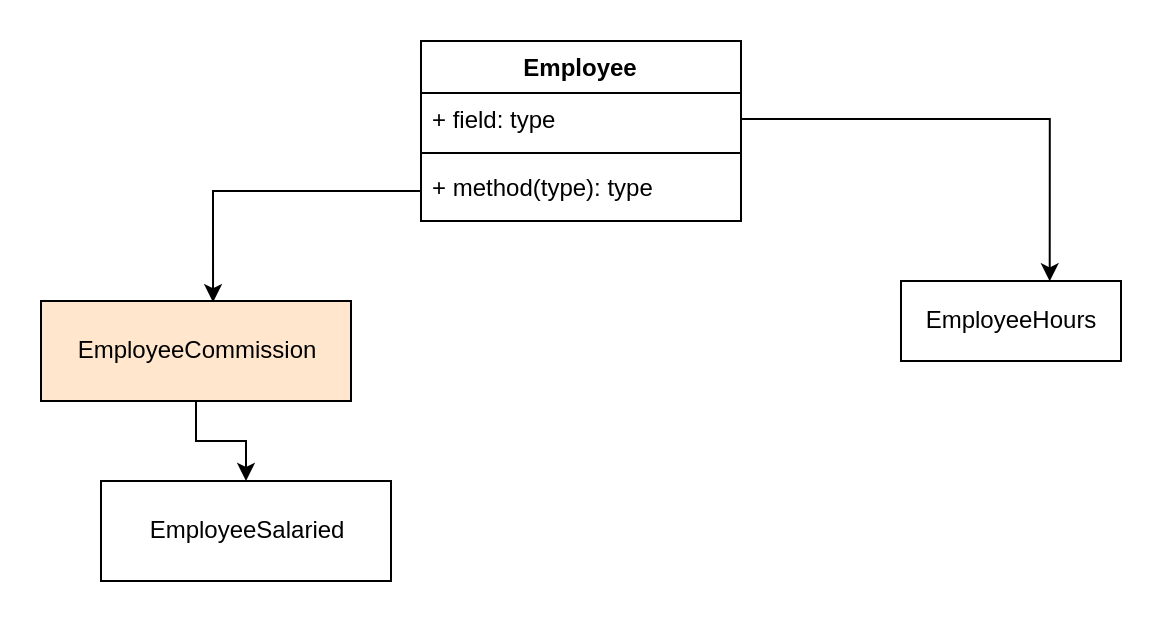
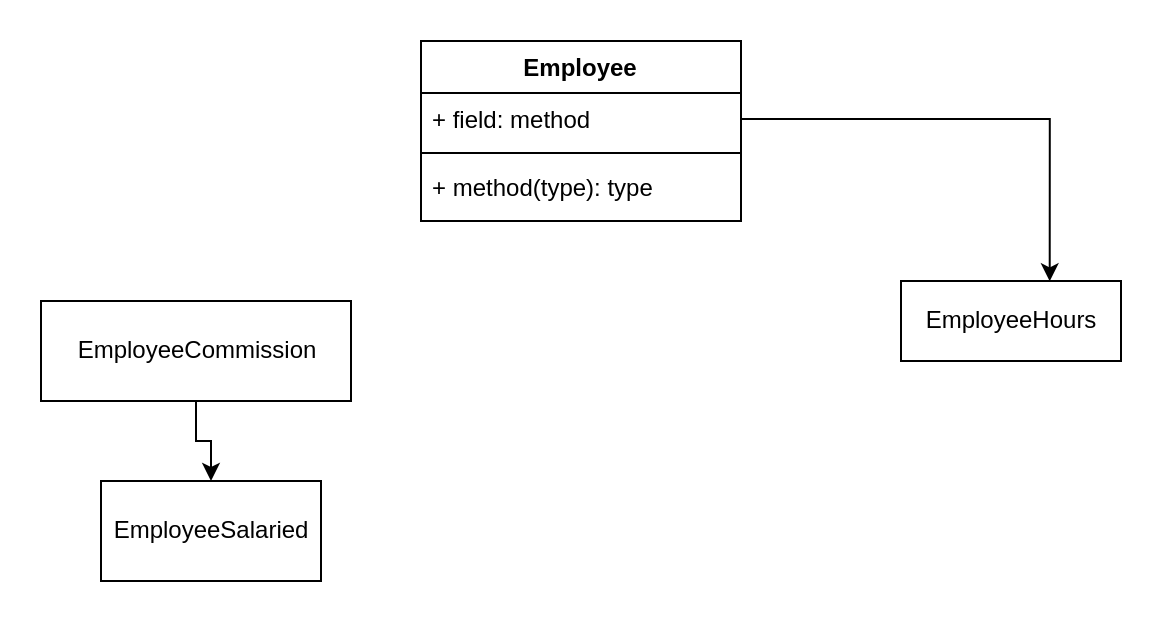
(504, 120) -> (517, 120)
(267, 191) -> none
(196, 351) -> (196, 351)
(246, 531) -> (211, 531)
